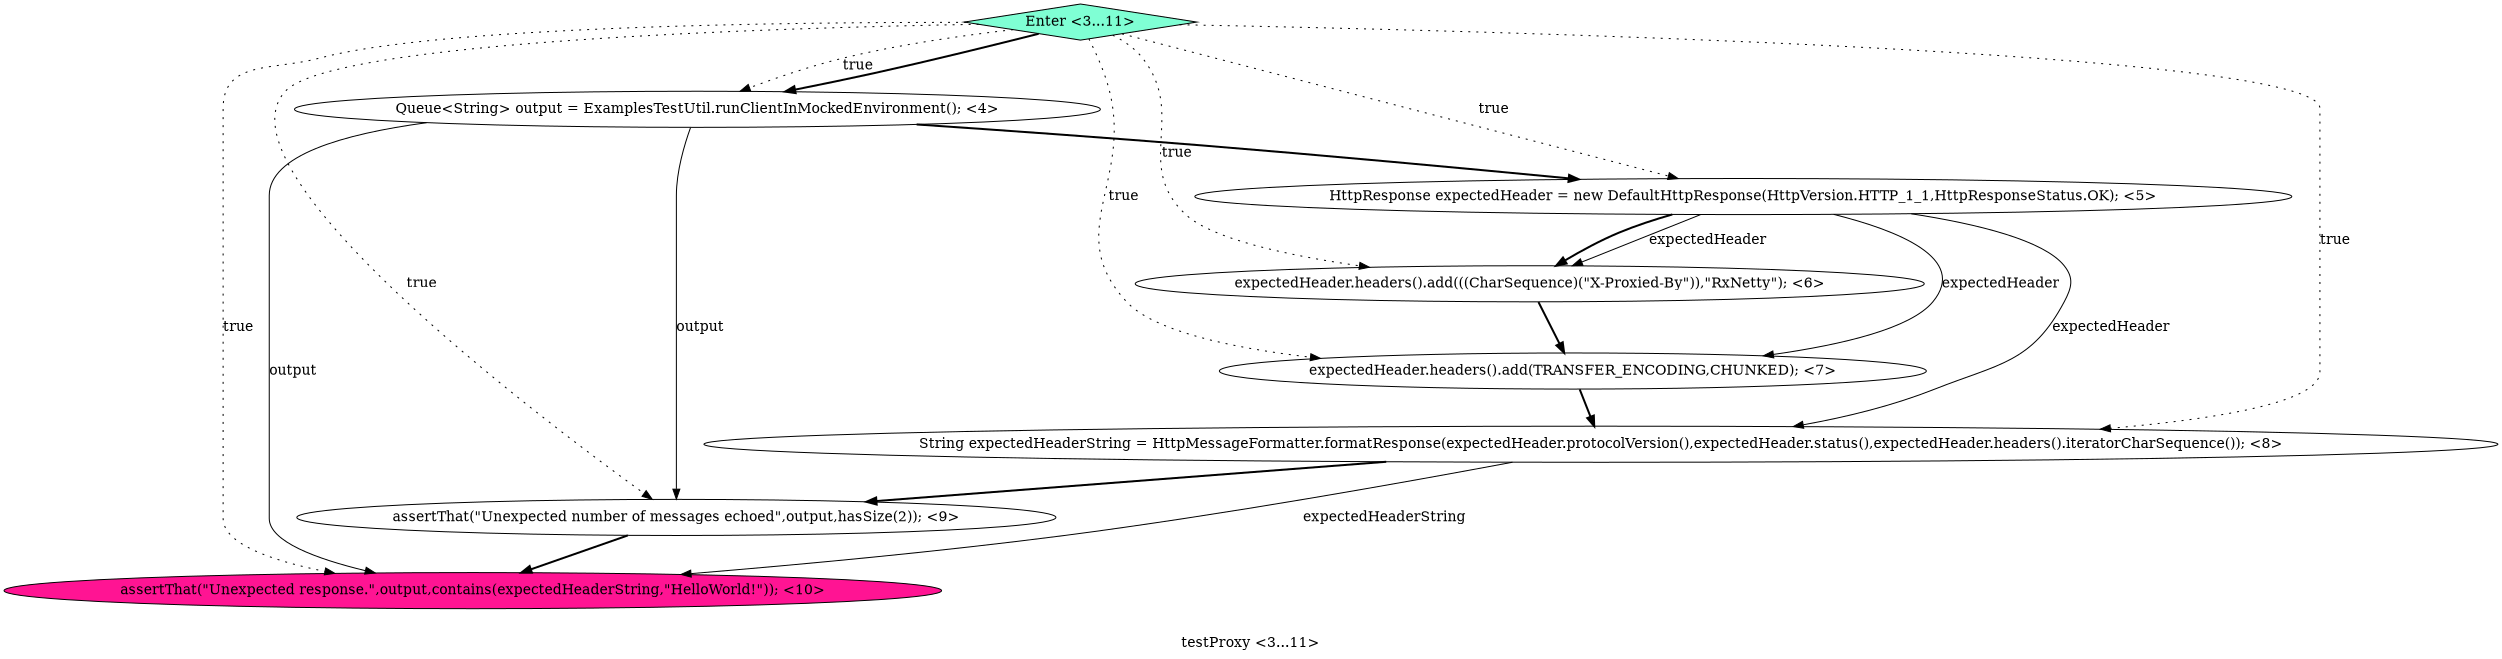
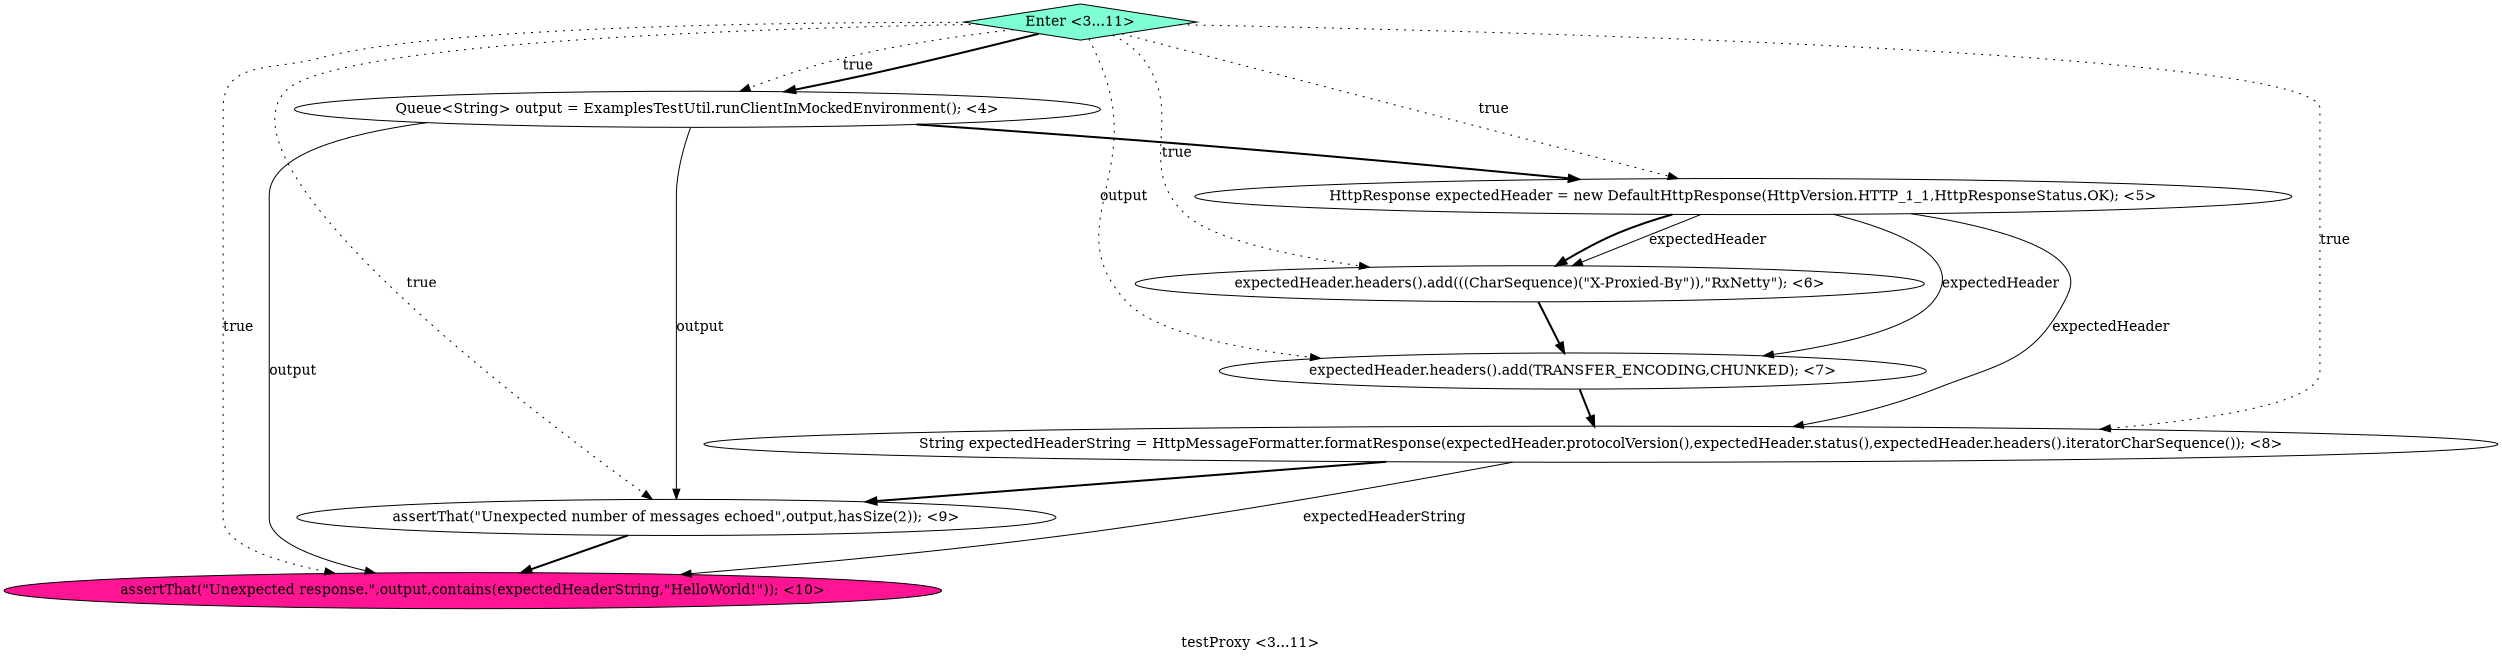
(1124, 197) -> (1124, 197)
